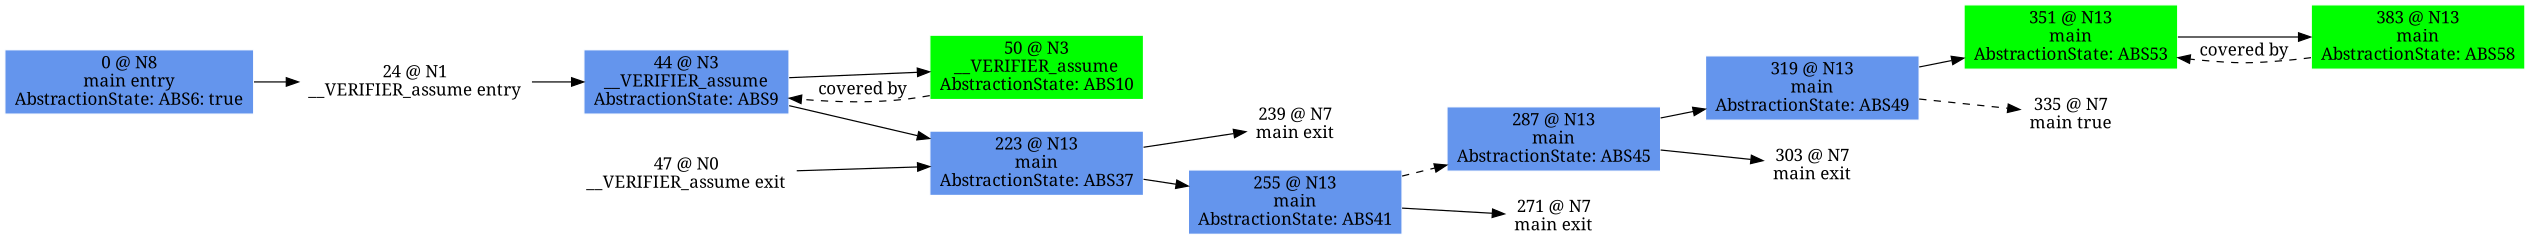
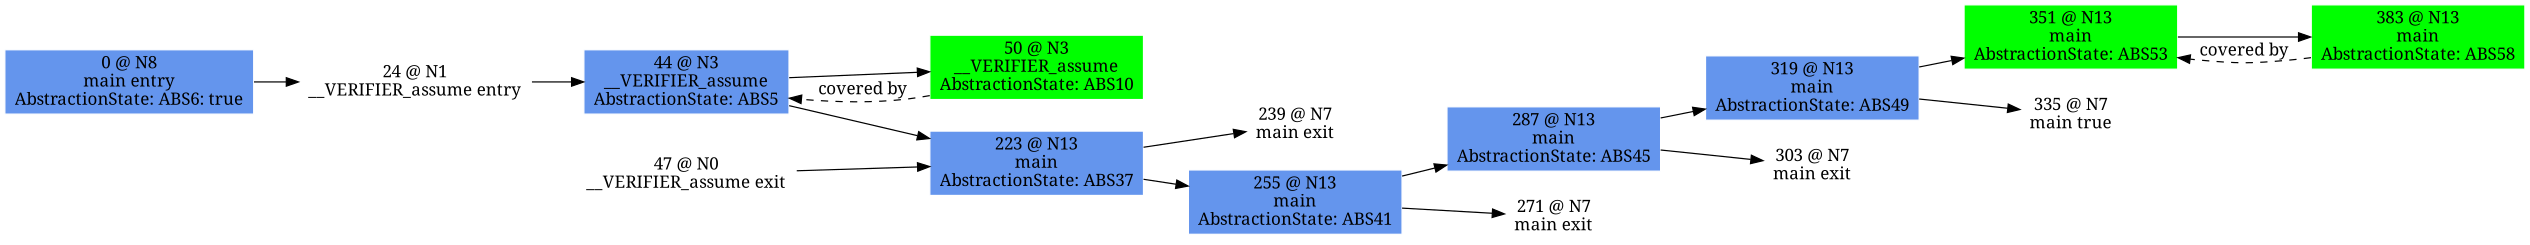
(686, 82) -> (686, 82)
(1963, 104) -> (1963, 104)
(1418, 172) -> (1418, 172)
